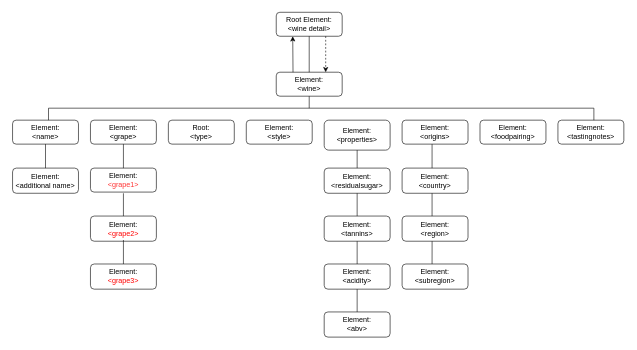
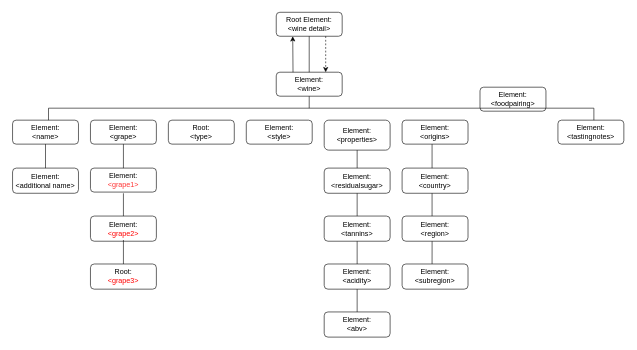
(513, 132) -> (513, 99)
(123, 277) -> (123, 277)
